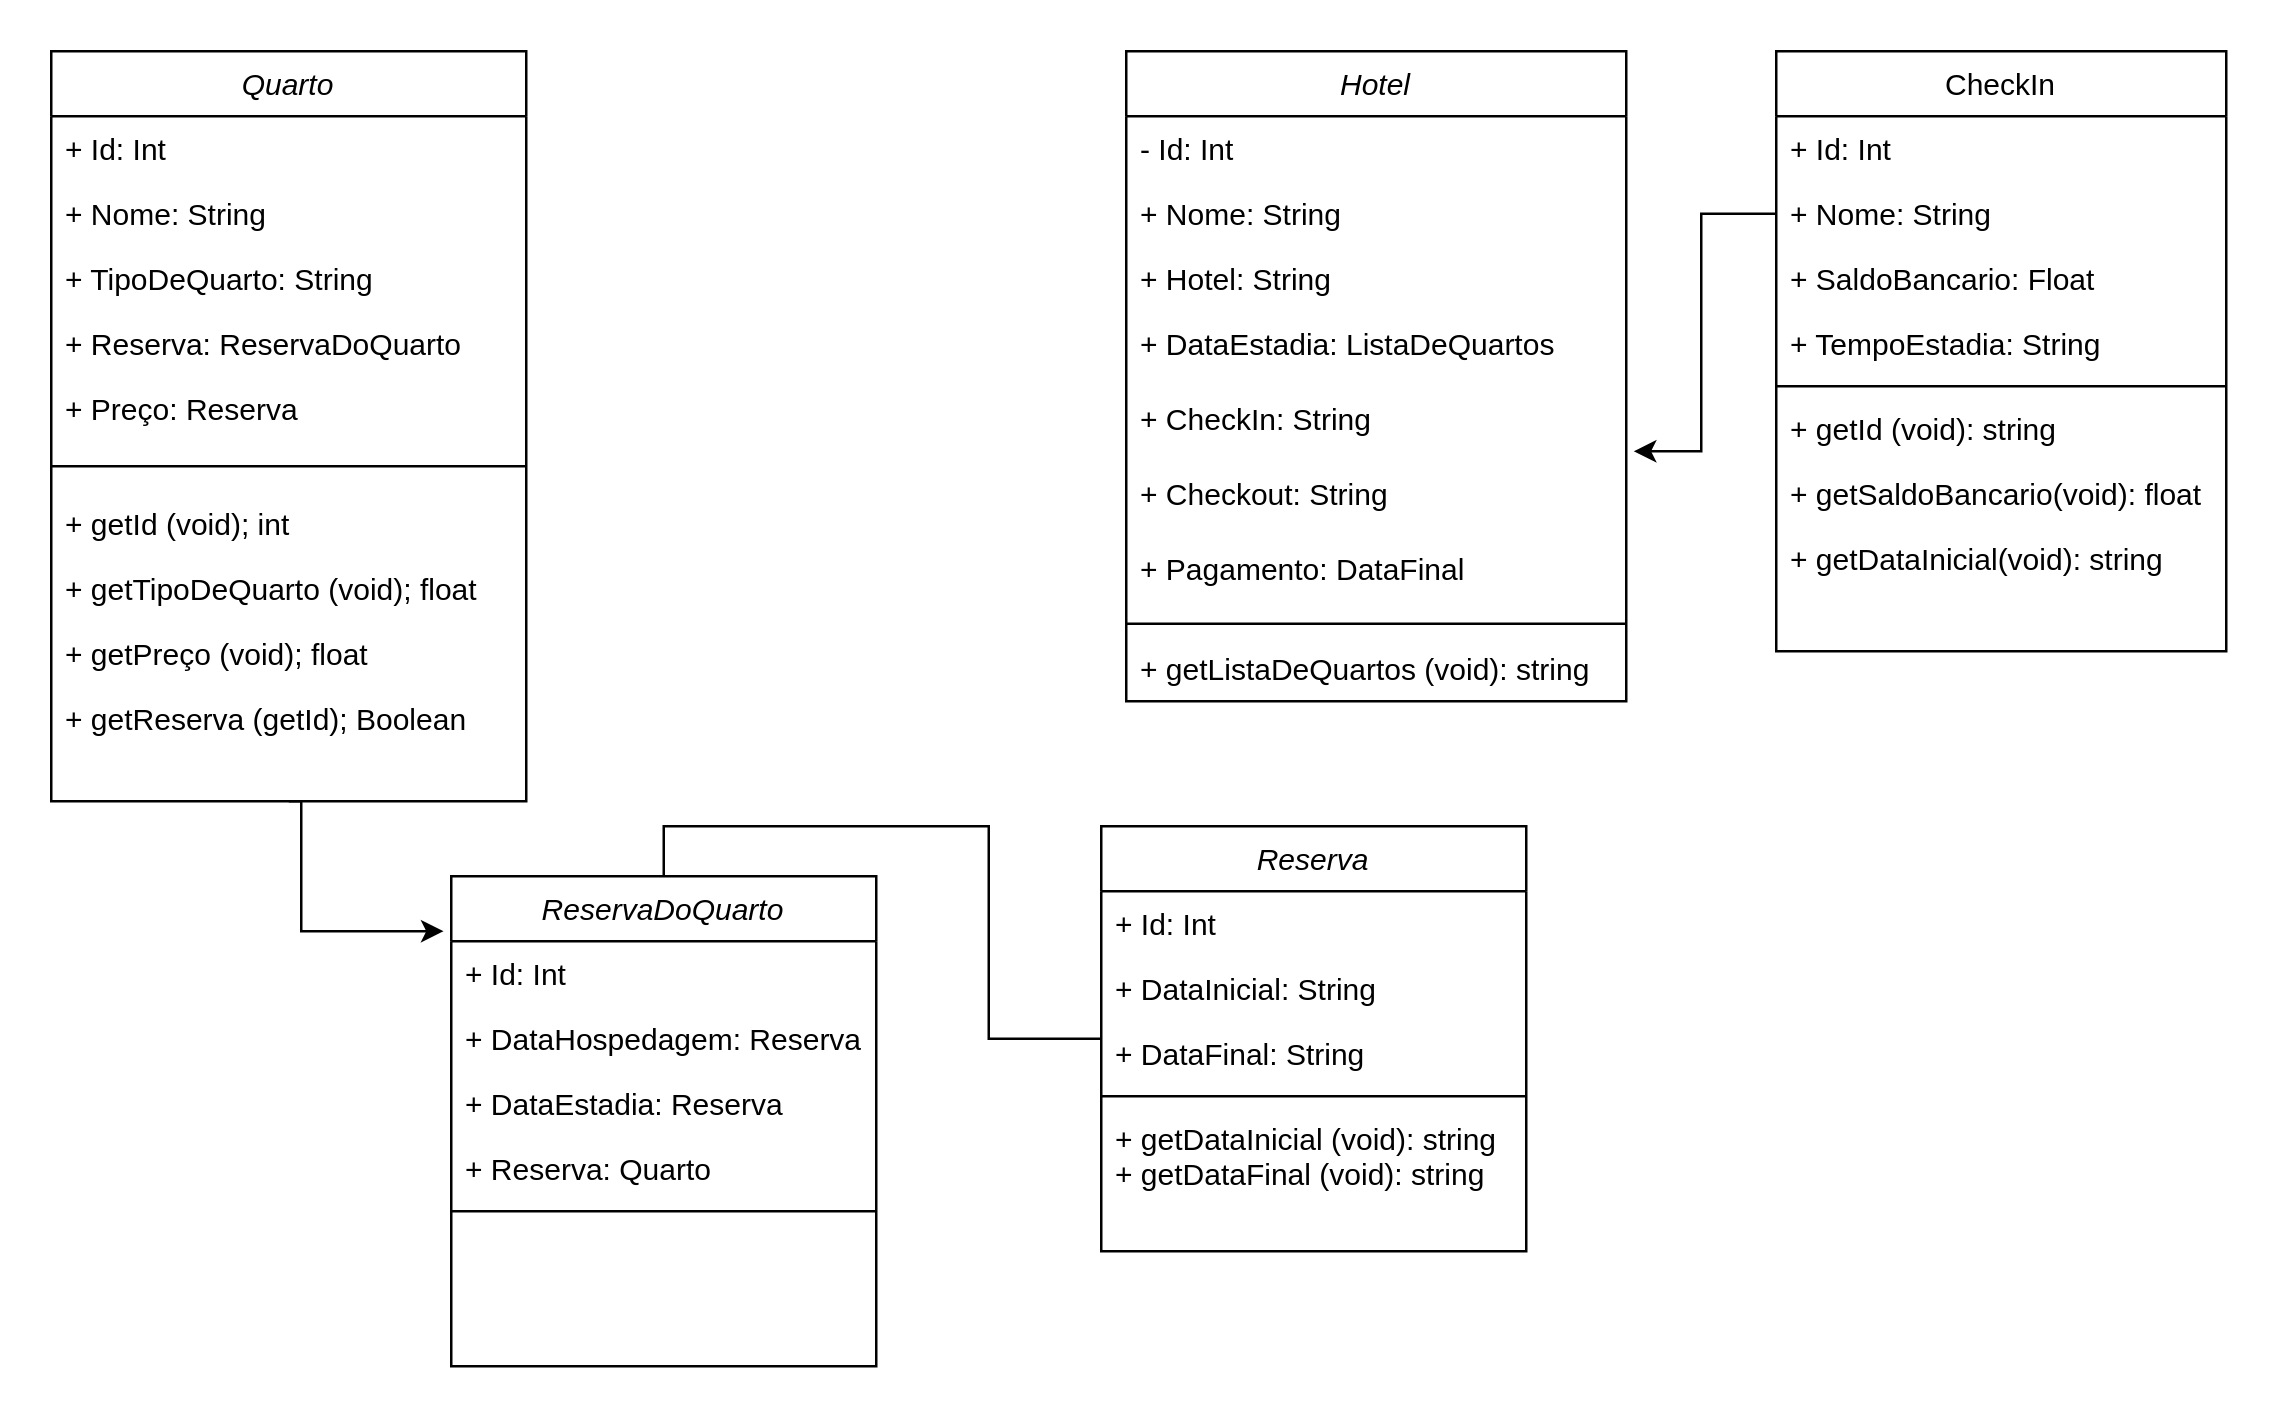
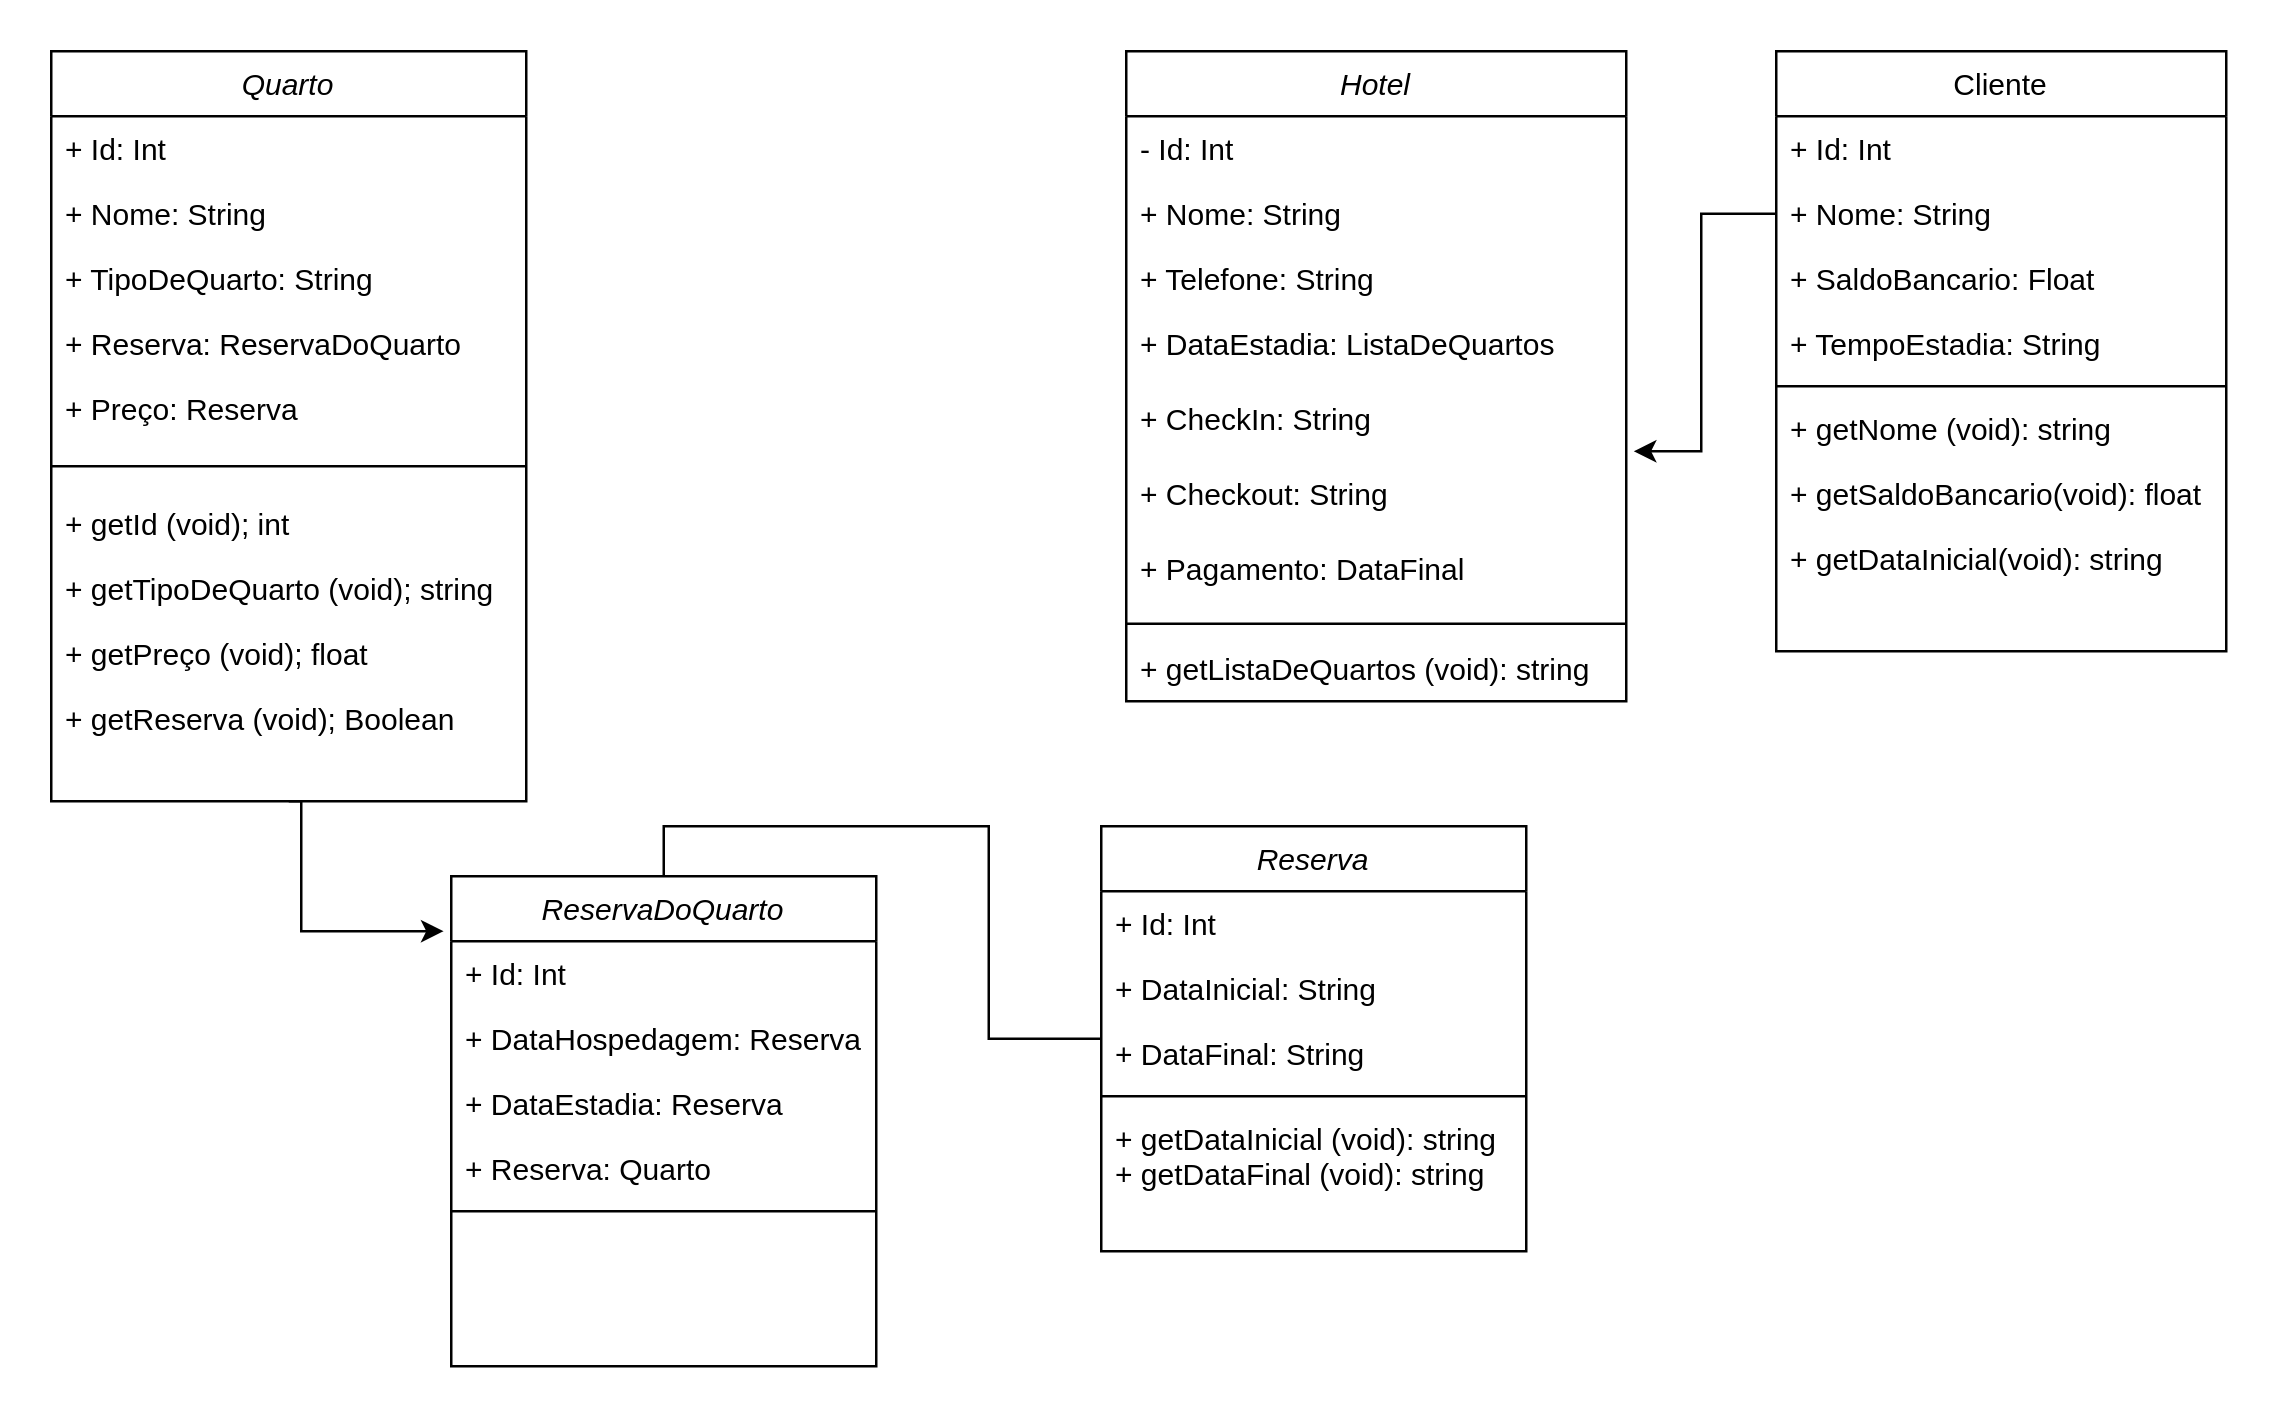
(2000, 85) -> (2000, 85)
(1247, 280) -> (1272, 280)
(1951, 430) -> (1968, 430)
(298, 590) -> (307, 590)
(289, 720) -> (277, 720)
